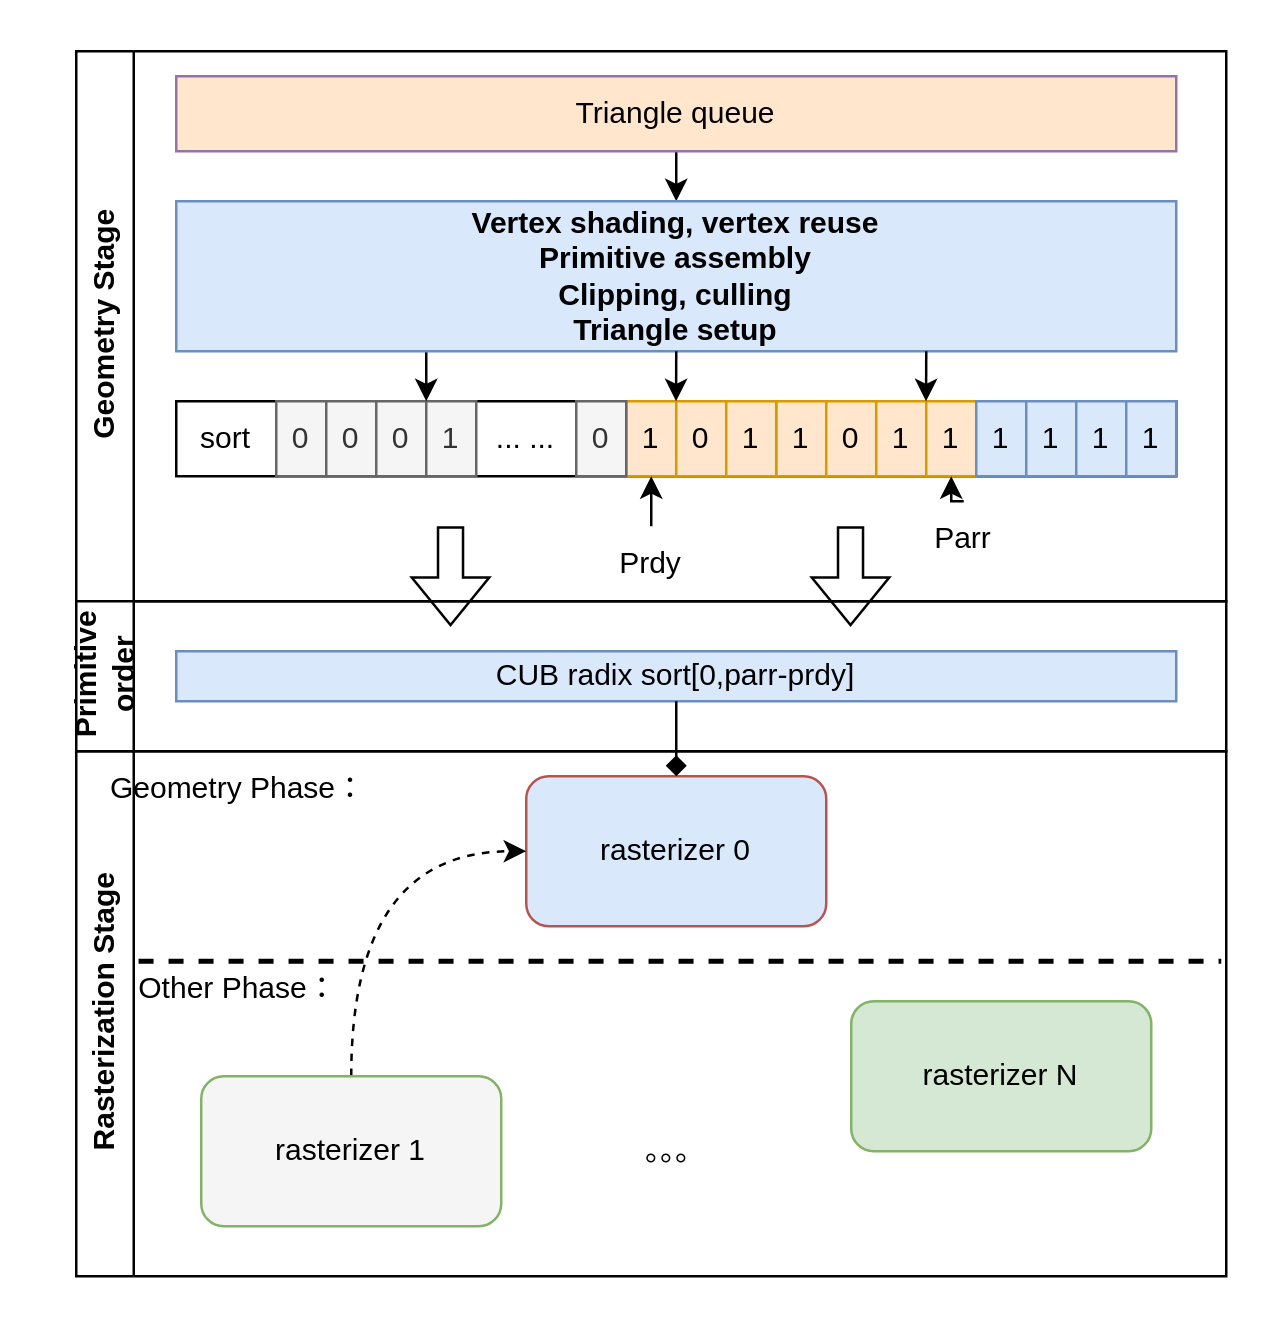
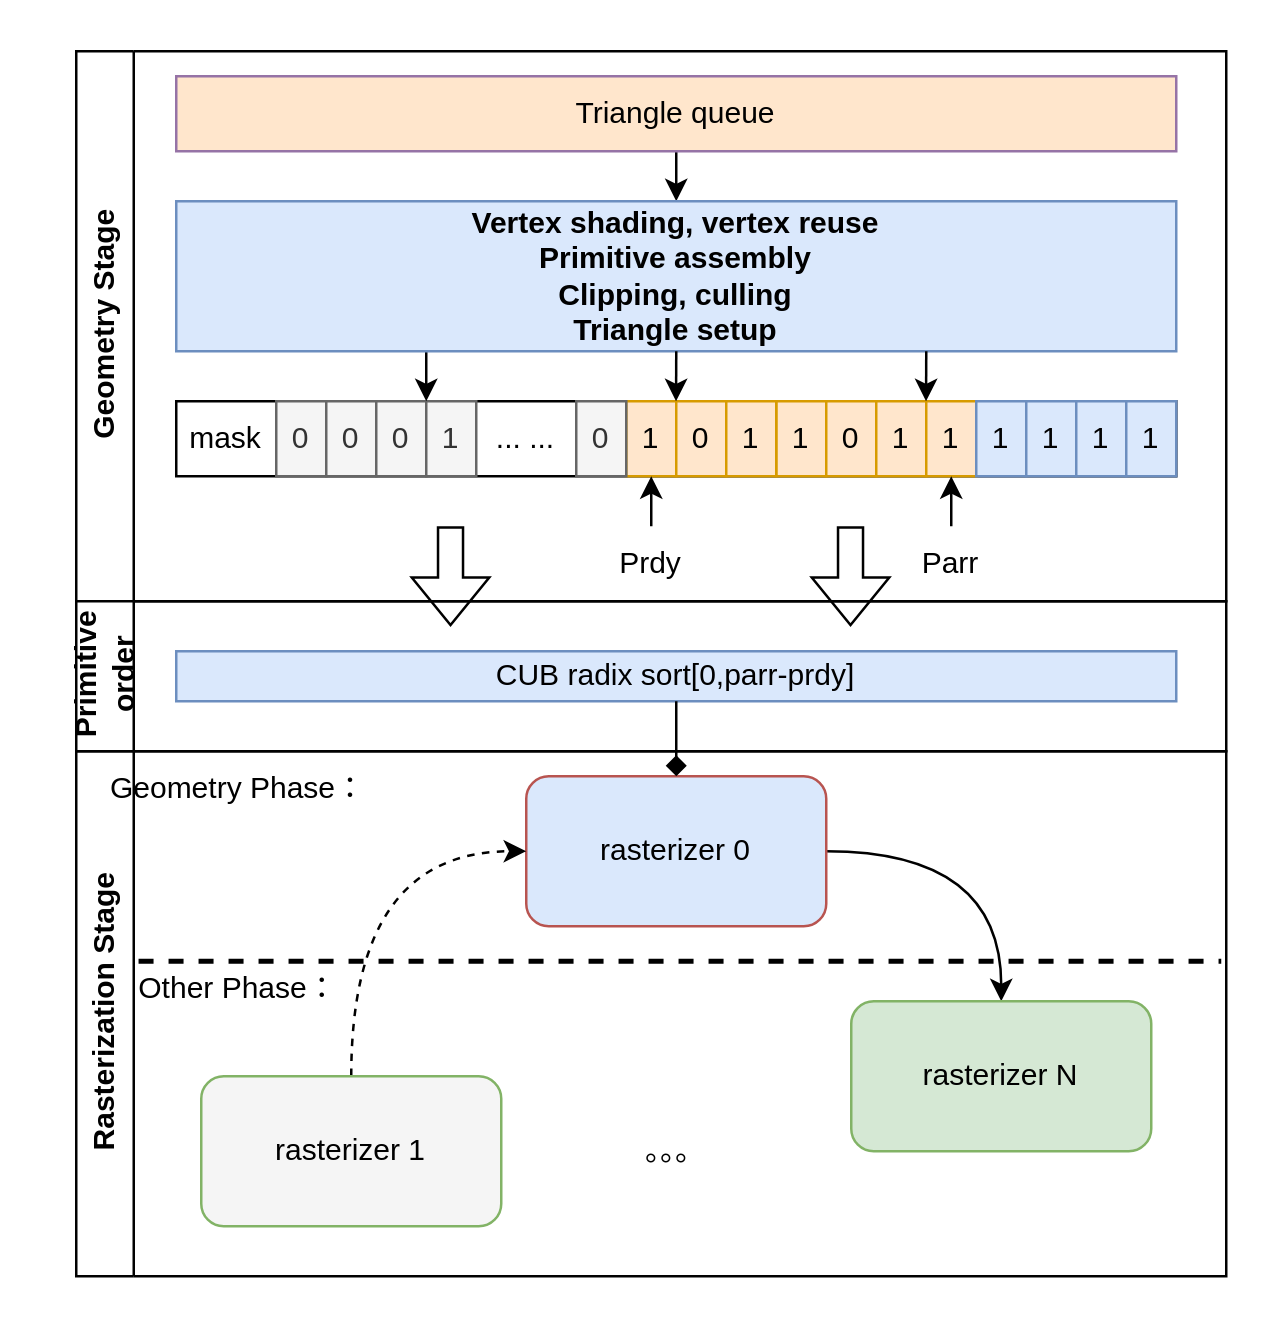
(226, 439) -> (226, 439)
(964, 539) -> (951, 564)
none -> (934, 871)
